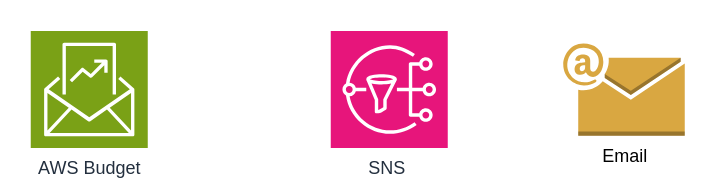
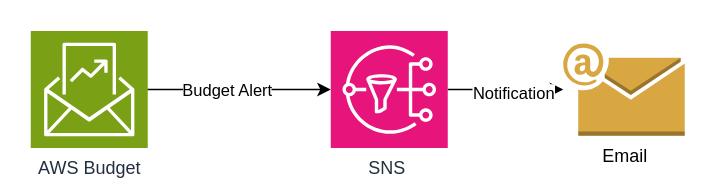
none -> (234, 89)
none -> (500, 89)
